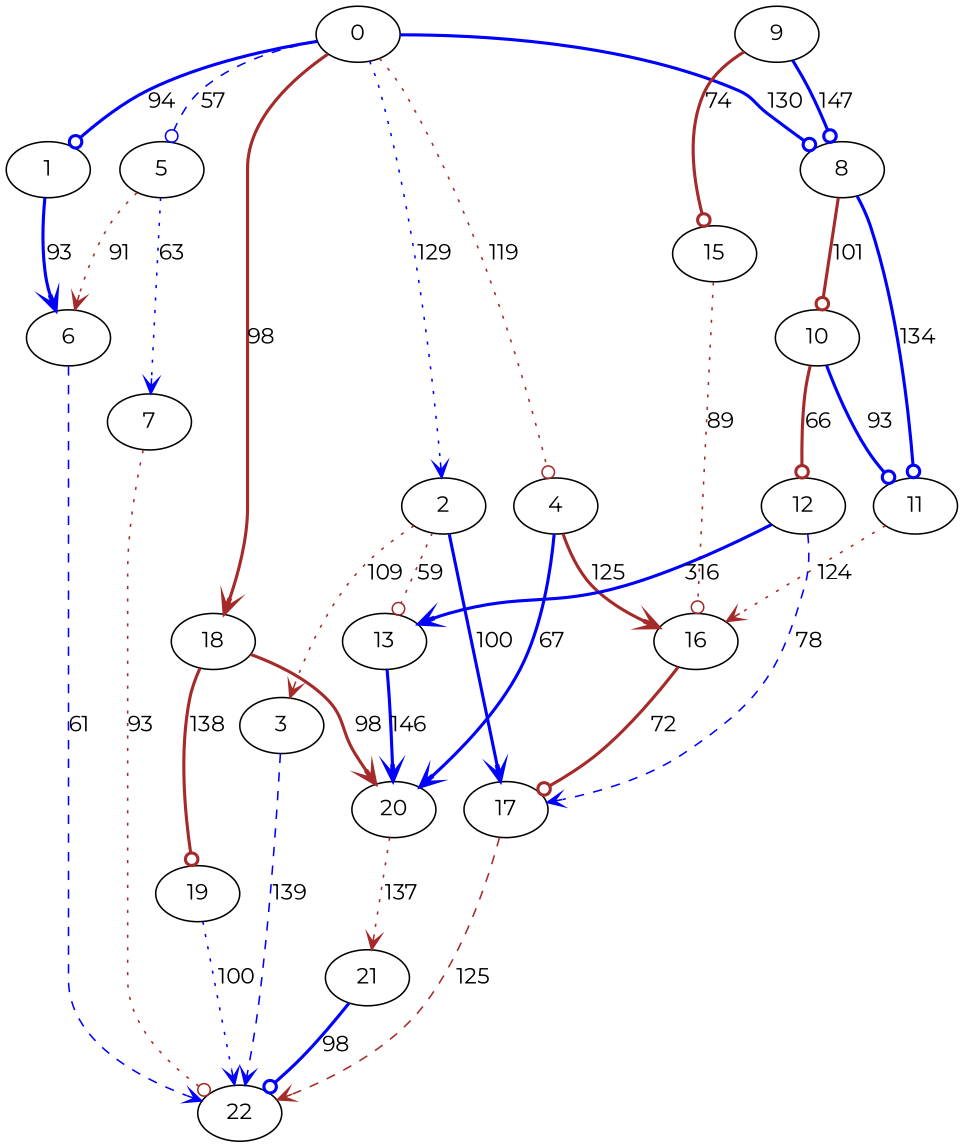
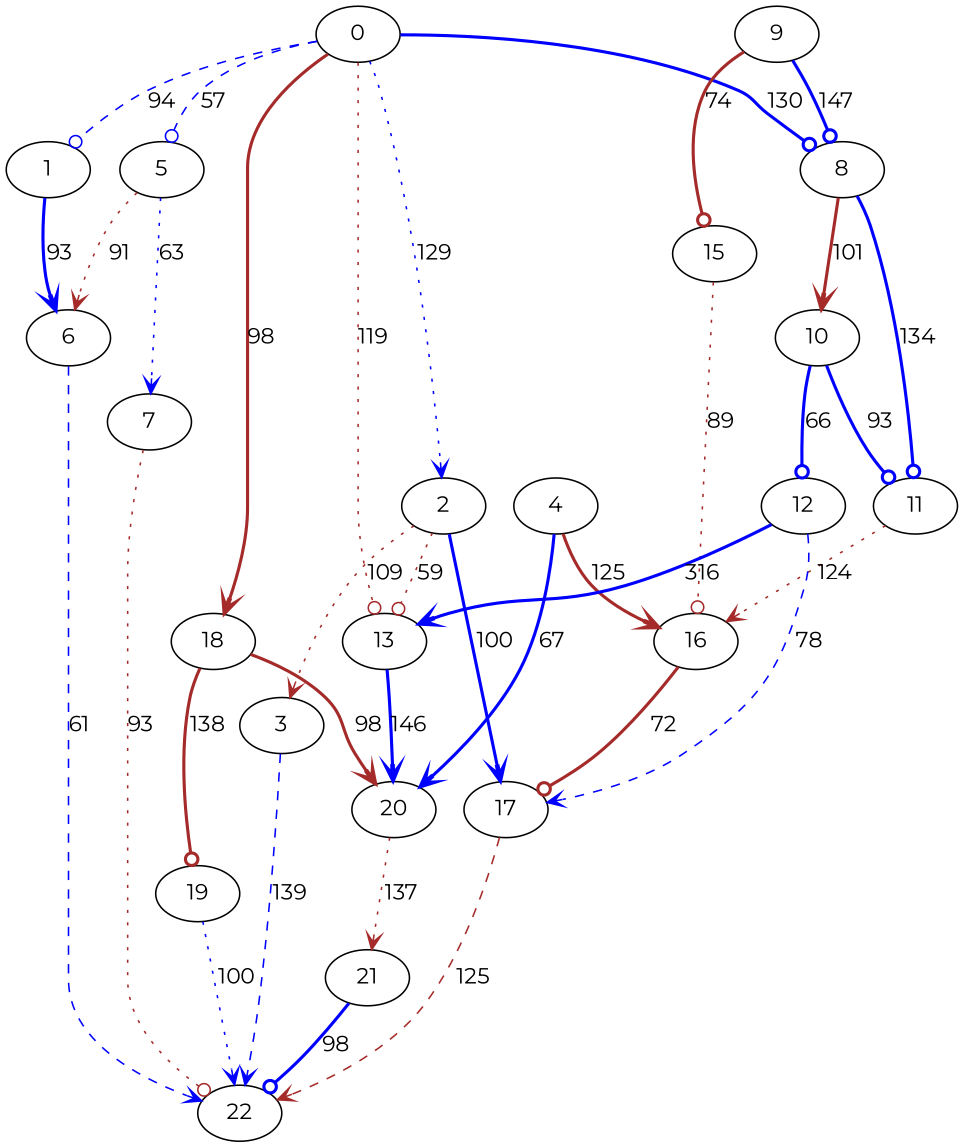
(192, 72) -> (192, 72)
(831, 248) -> (831, 248)
(481, 255) -> (358, 333)
(803, 415) -> (803, 415)
